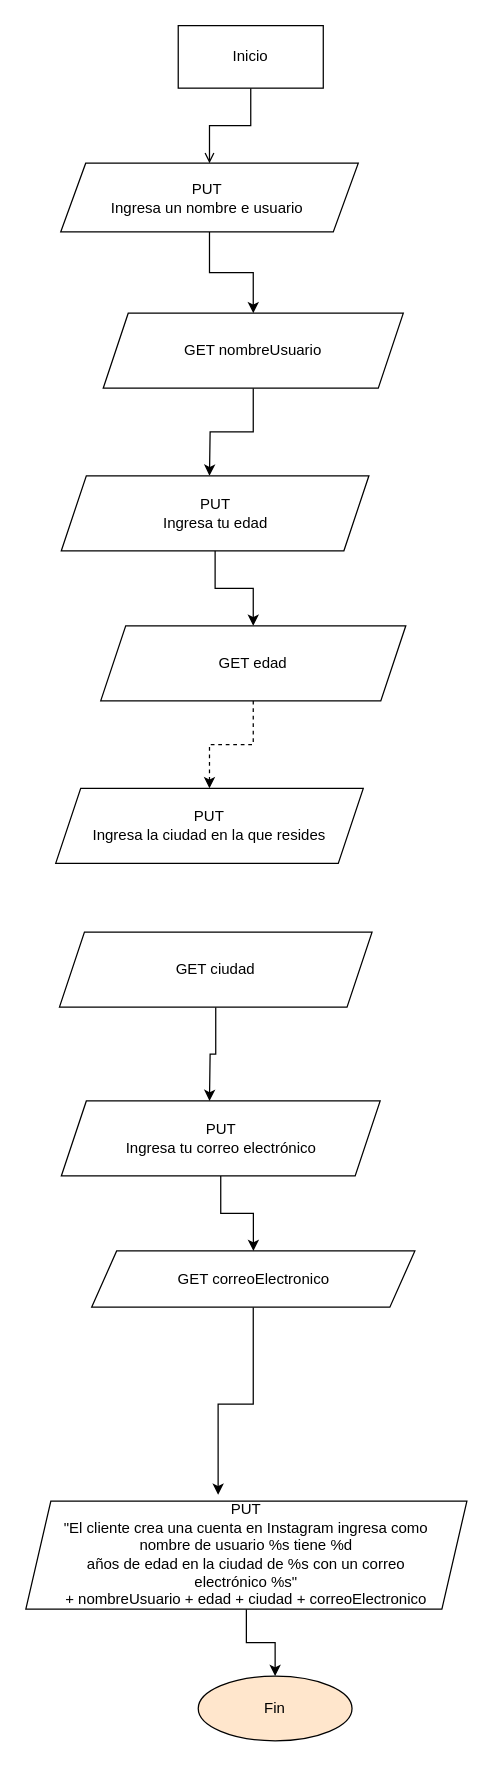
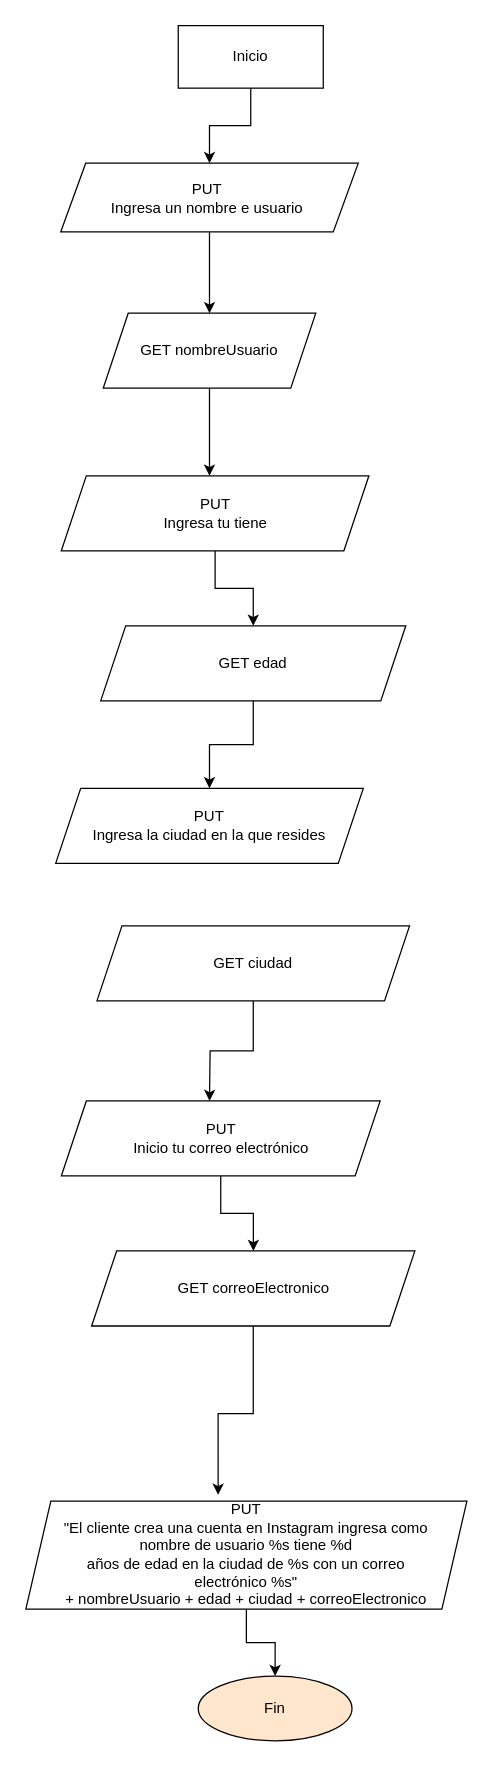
(209, 155) -> (209, 153)
(253, 351) -> (209, 351)
(216, 513) -> (216, 513)
(236, 744) -> (236, 744)
(216, 969) -> (253, 963)
(221, 1138) -> (221, 1138)
(253, 1279) -> (253, 1288)
